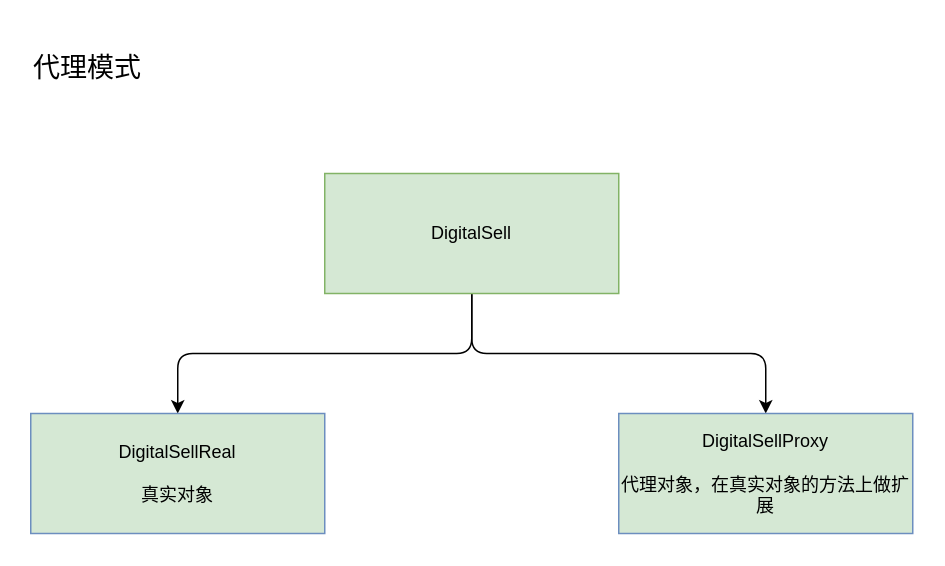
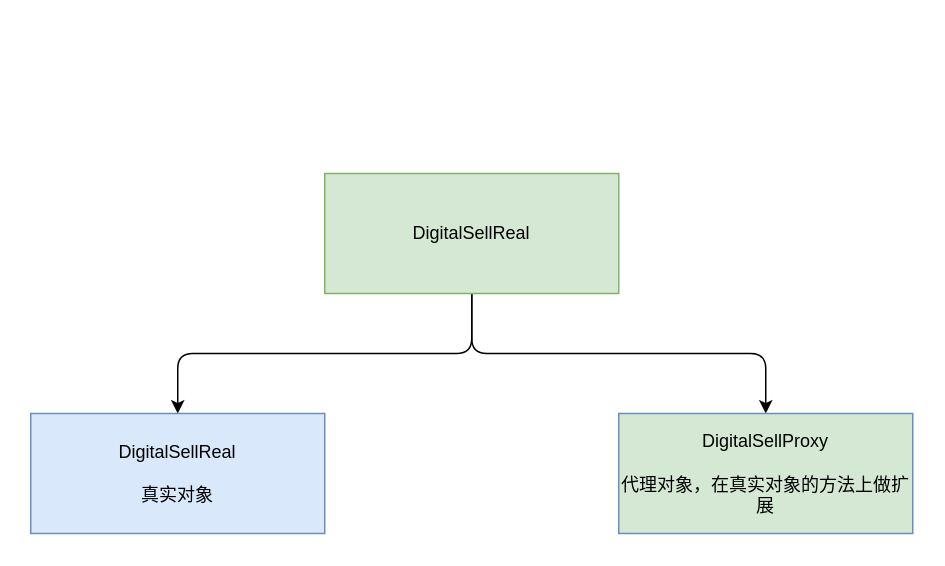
(128, 68) -> none
(472, 233) -> (472, 233)
(178, 473) -> (178, 473)
